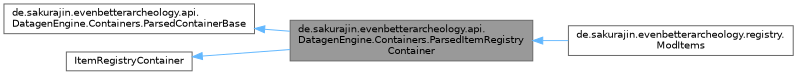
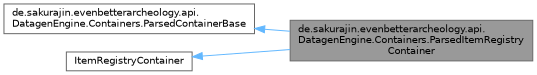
(681, 41) -> none
